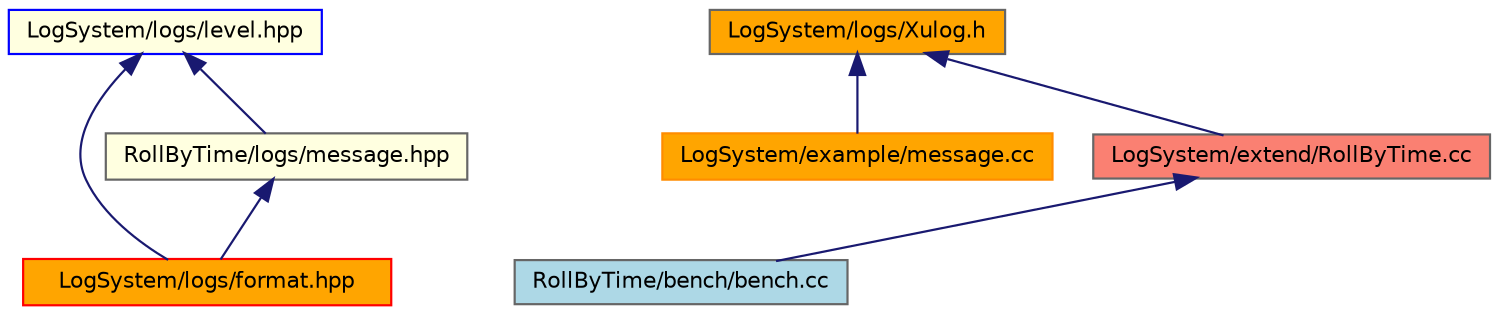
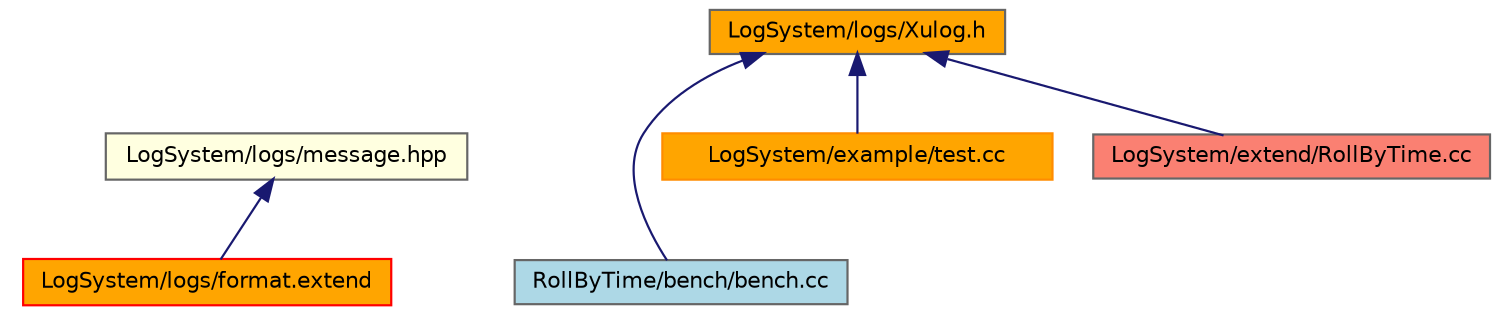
(165, 32) -> none
(287, 156) -> (287, 156)
(857, 156) -> (857, 156)
(976, 221) -> (641, 138)
(207, 282) -> (207, 282)
